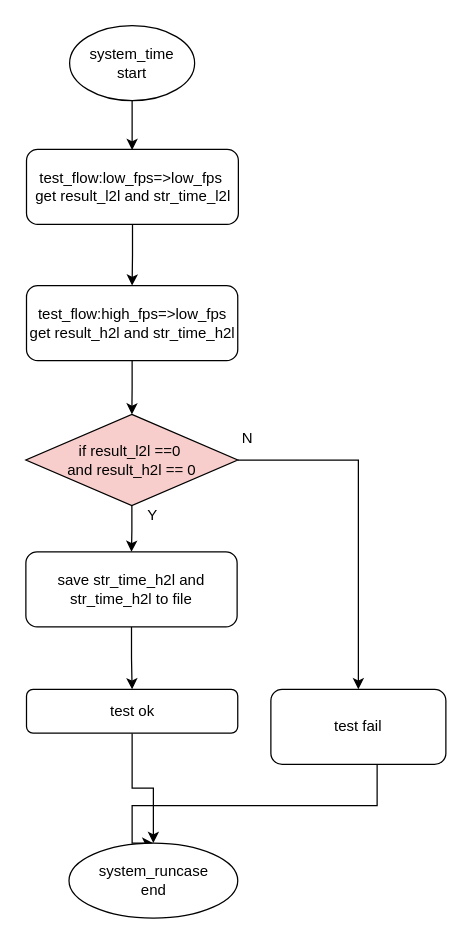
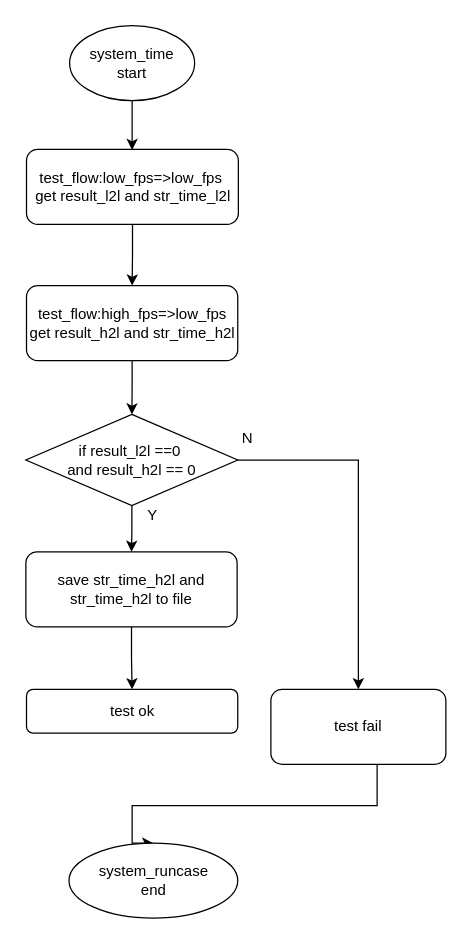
(132, 460) -> (132, 460)
(138, 788) -> none
